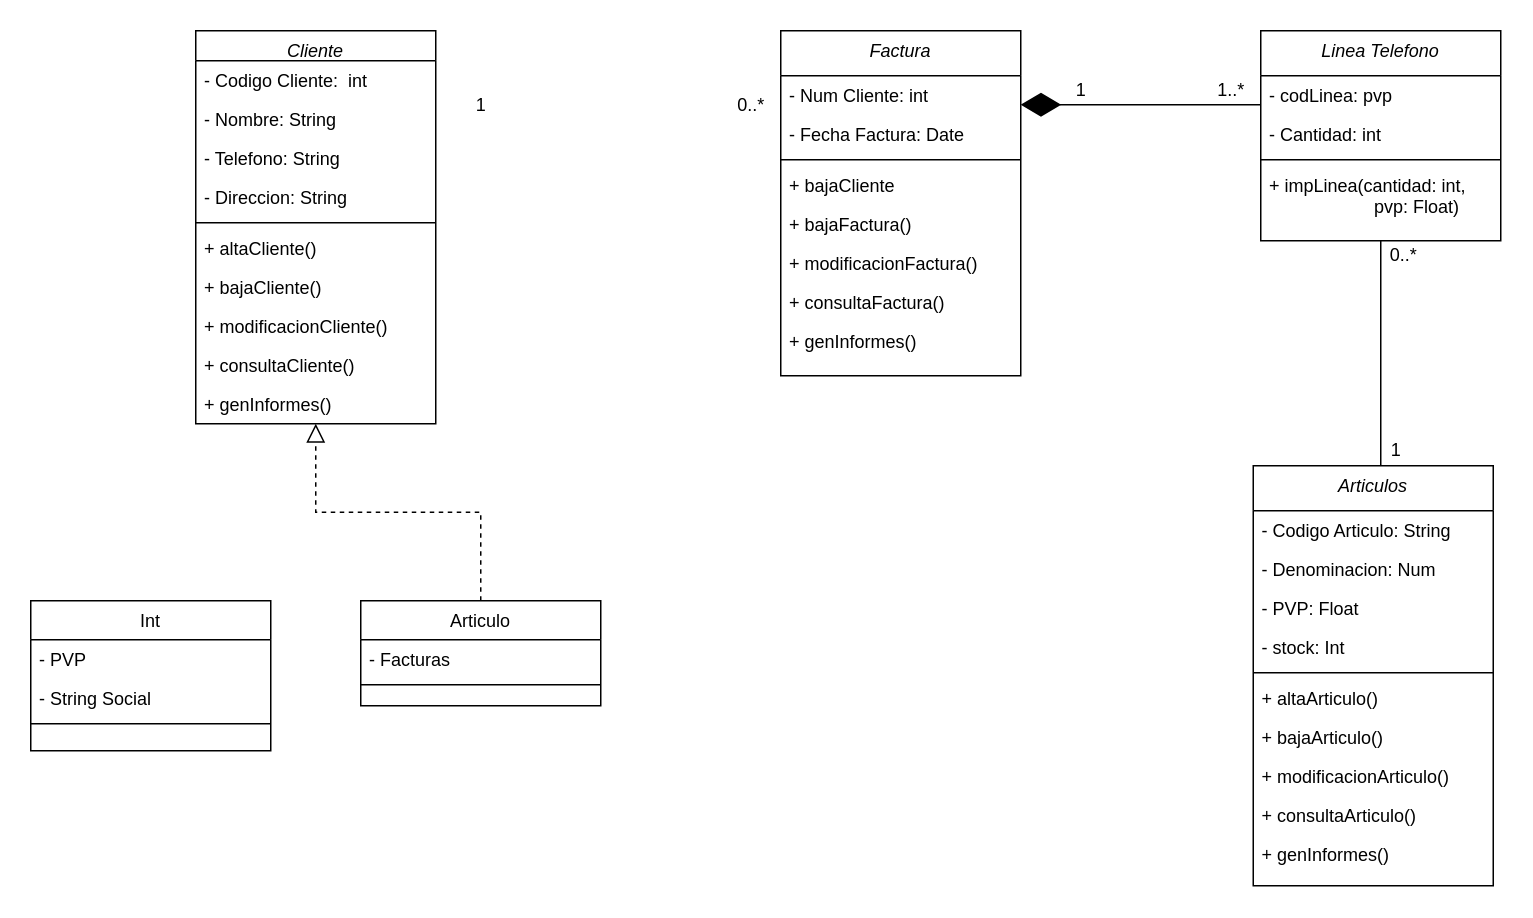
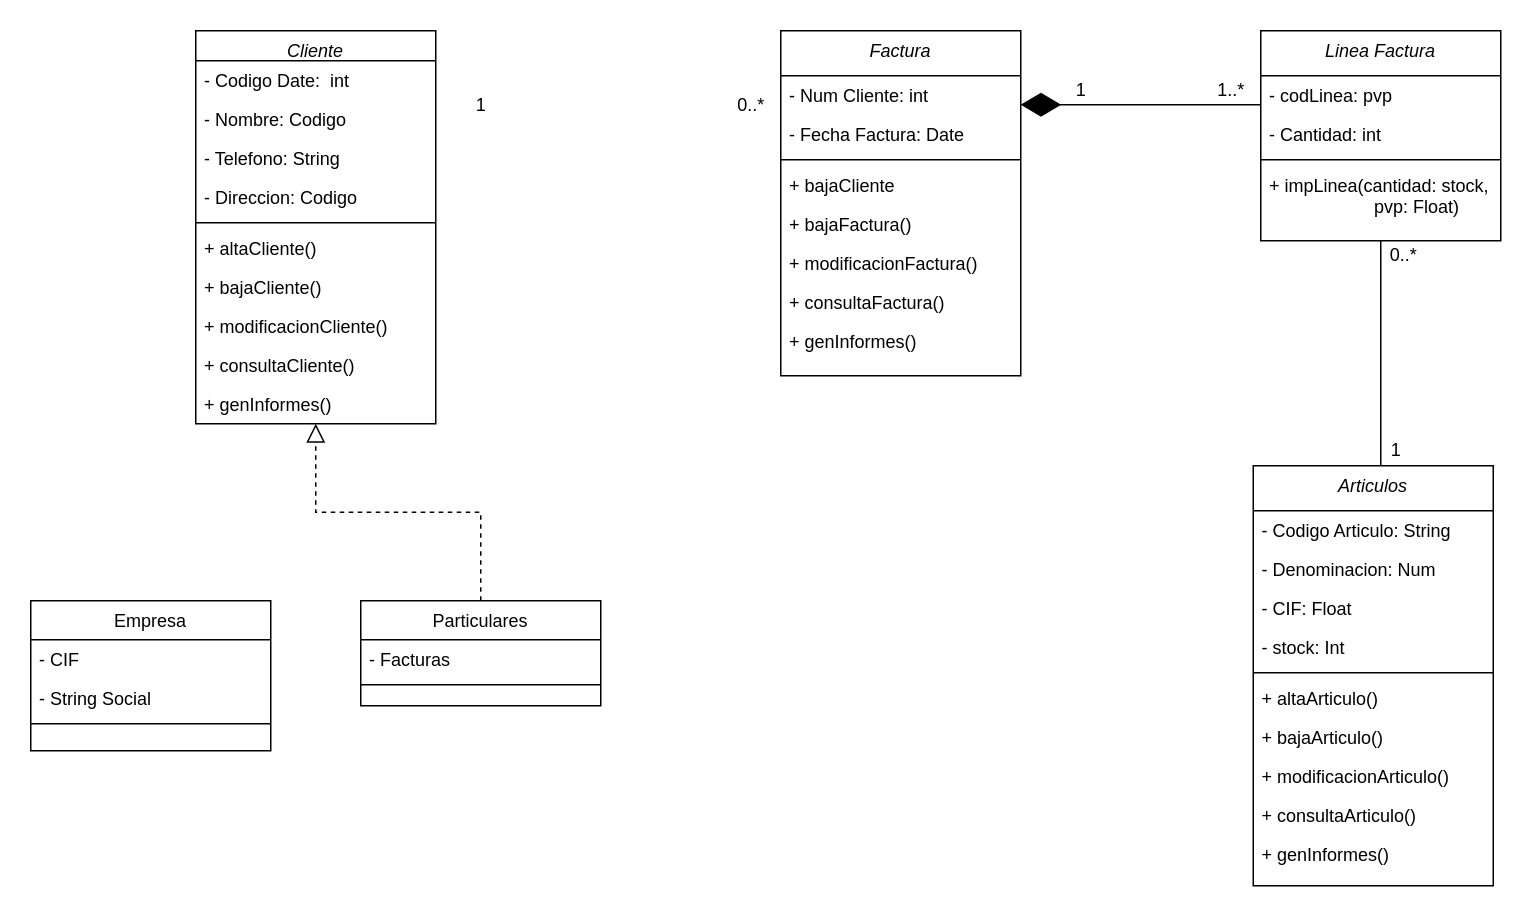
(1380, 51) -> (1380, 51)
(296, 81) -> (286, 81)
(275, 120) -> (275, 120)
(1376, 186) -> (1389, 186)
(286, 198) -> (286, 198)
(1313, 609) -> (1313, 609)
(150, 621) -> (150, 621)
(480, 621) -> (480, 621)
(62, 660) -> (62, 660)
